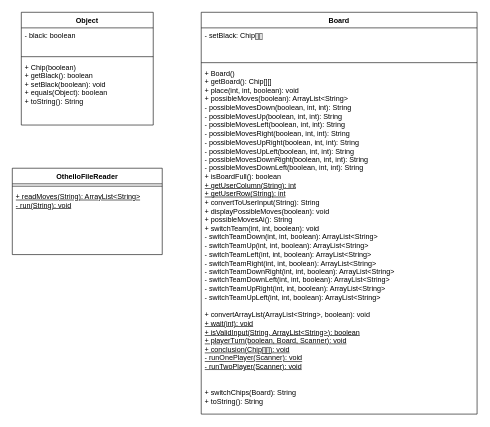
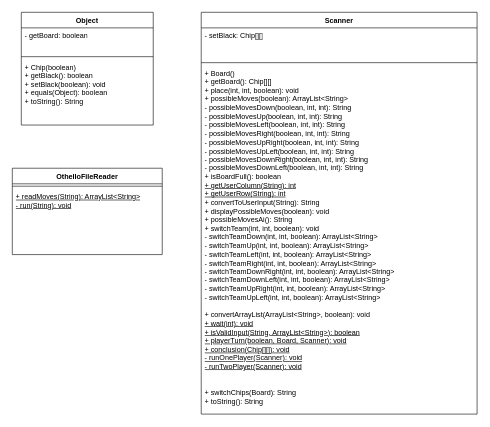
(339, 21) -> (339, 21)
(52, 36) -> (59, 36)
